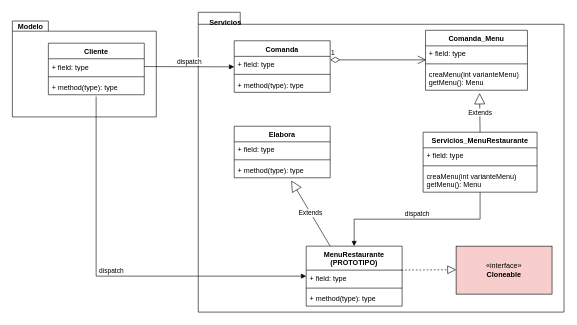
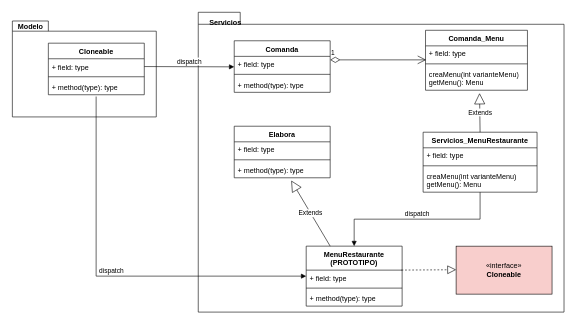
(96, 52) -> (96, 52)
